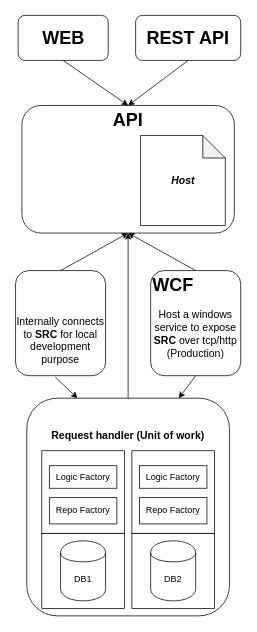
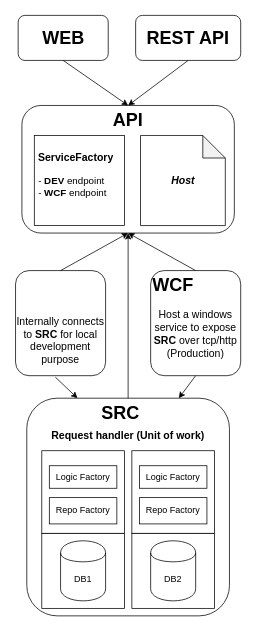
none -> (79, 180)
none -> (120, 413)
